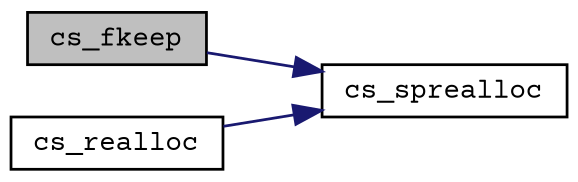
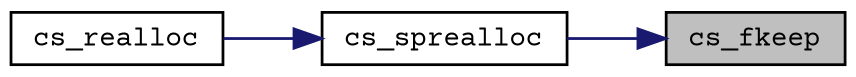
(251, 60) -> (602, 39)
